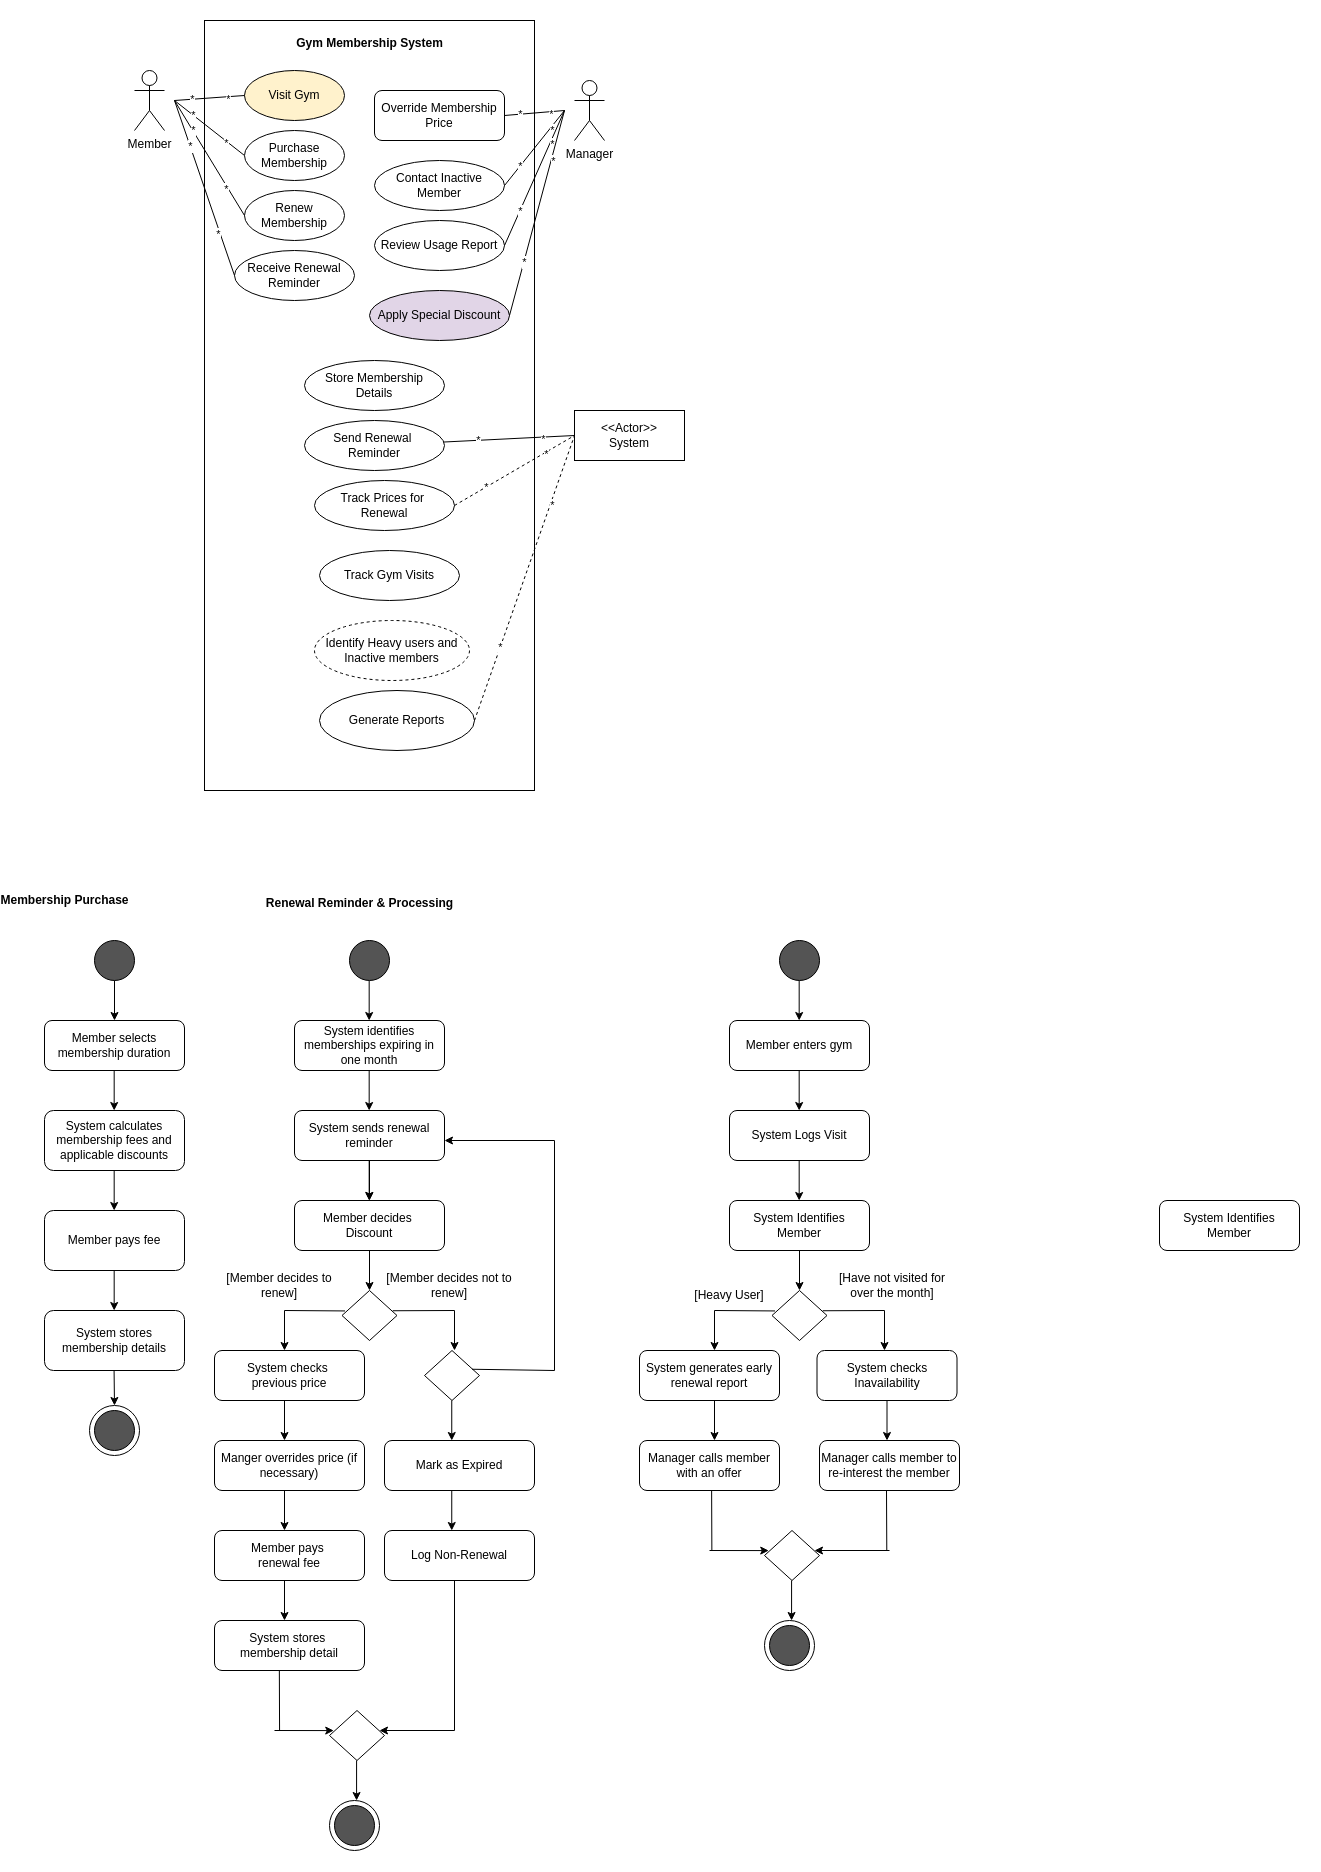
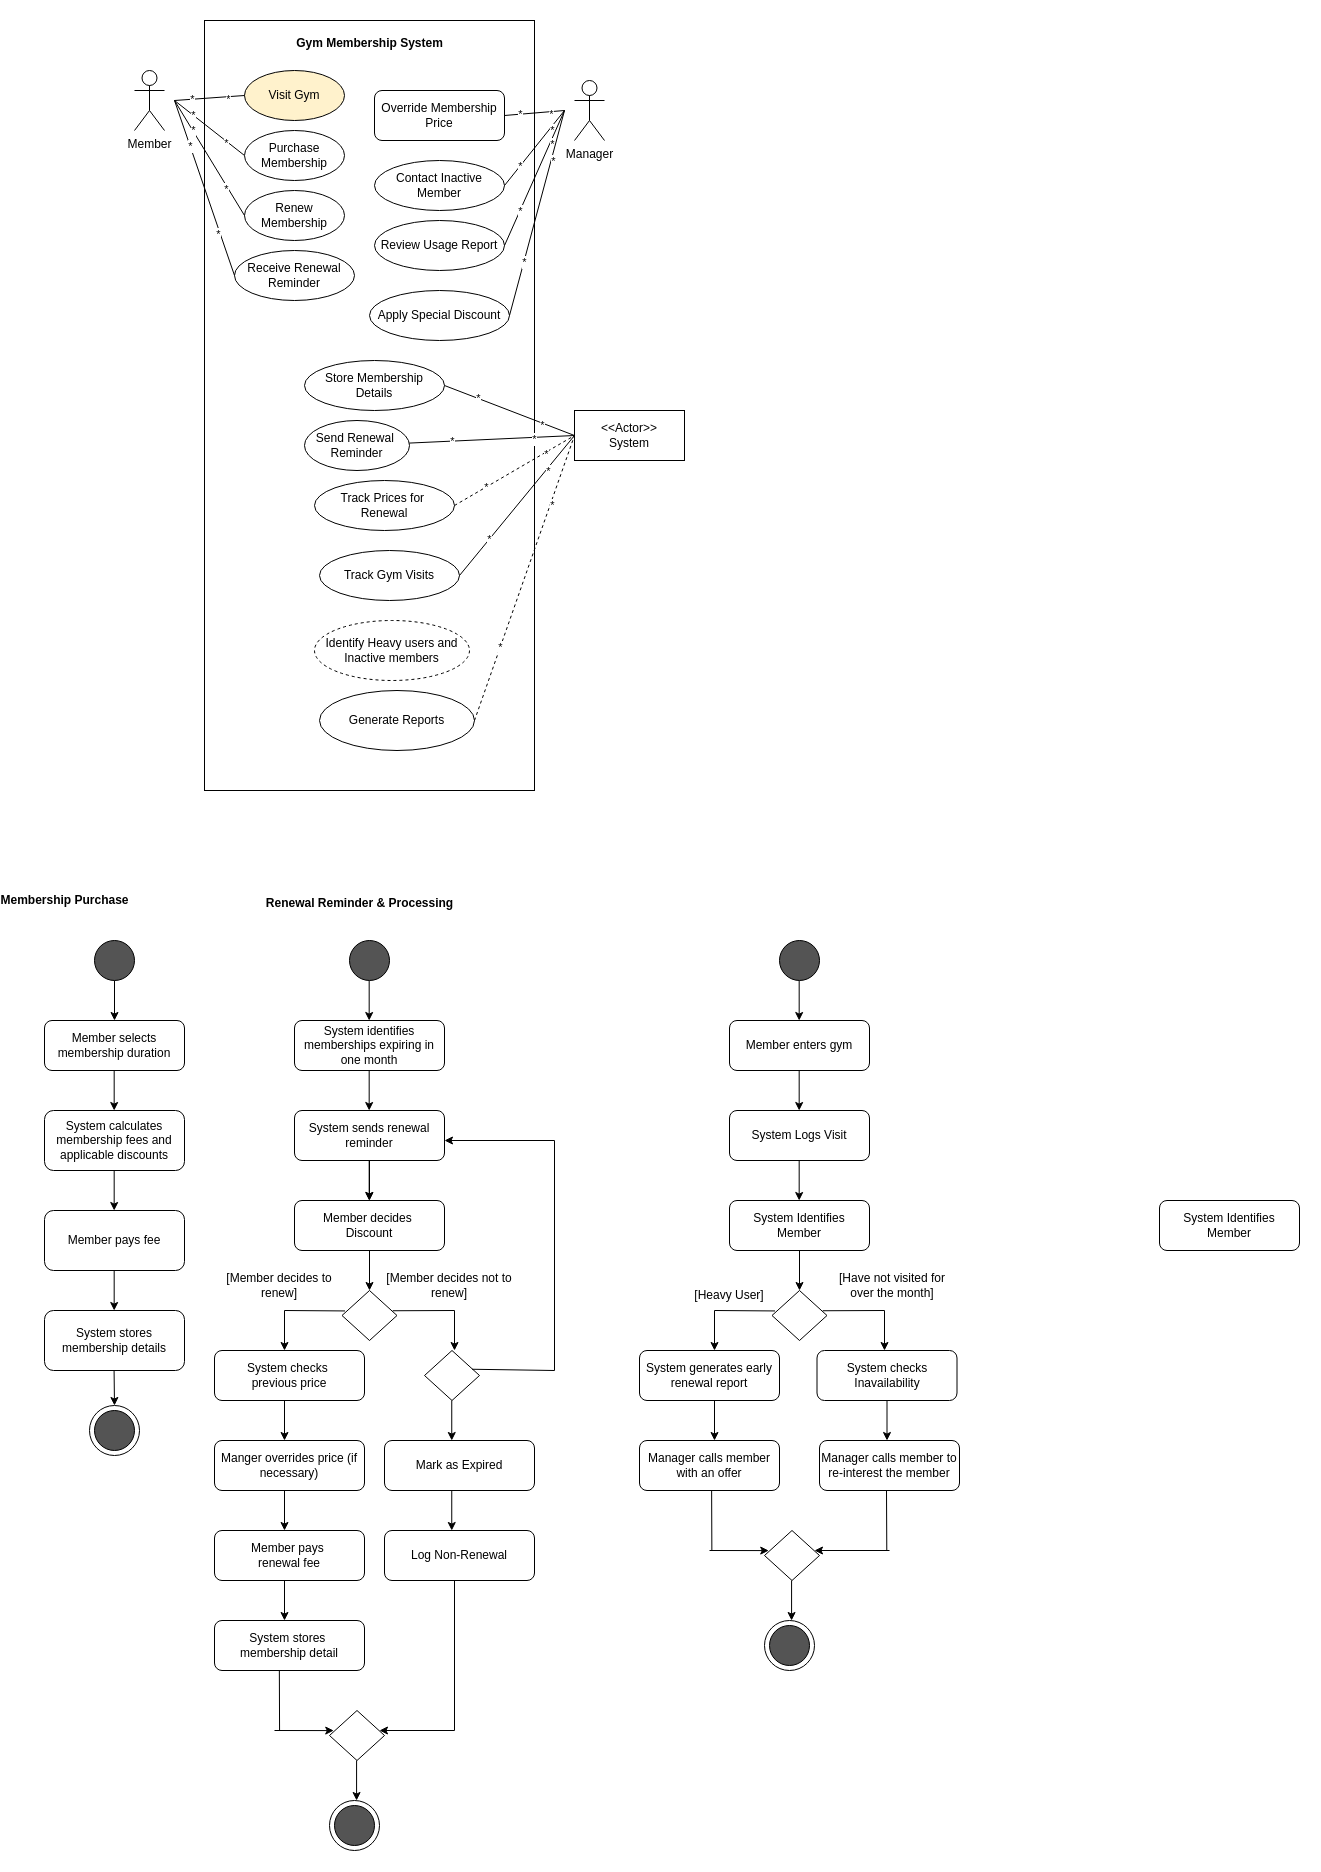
(440, 316) -> (440, 316)
none -> (508, 410)
(375, 446) -> (357, 446)
none -> (515, 507)
